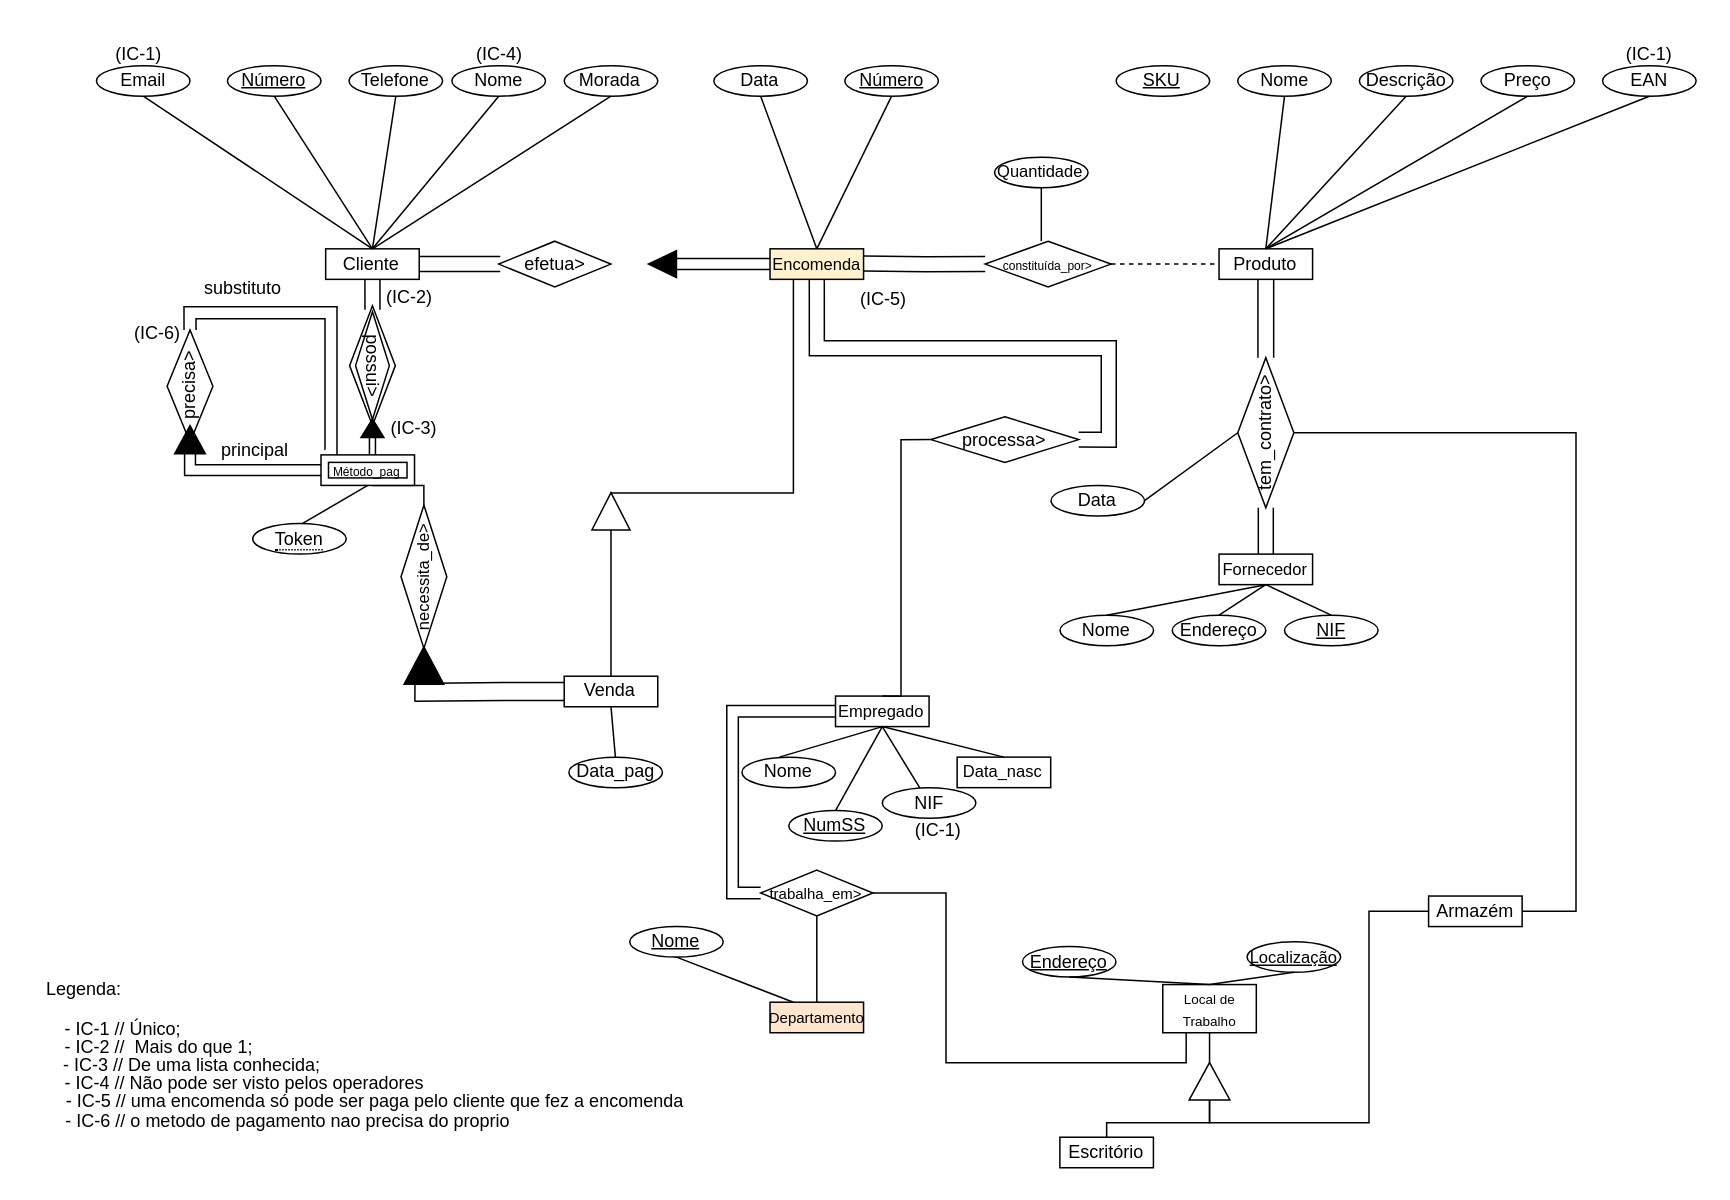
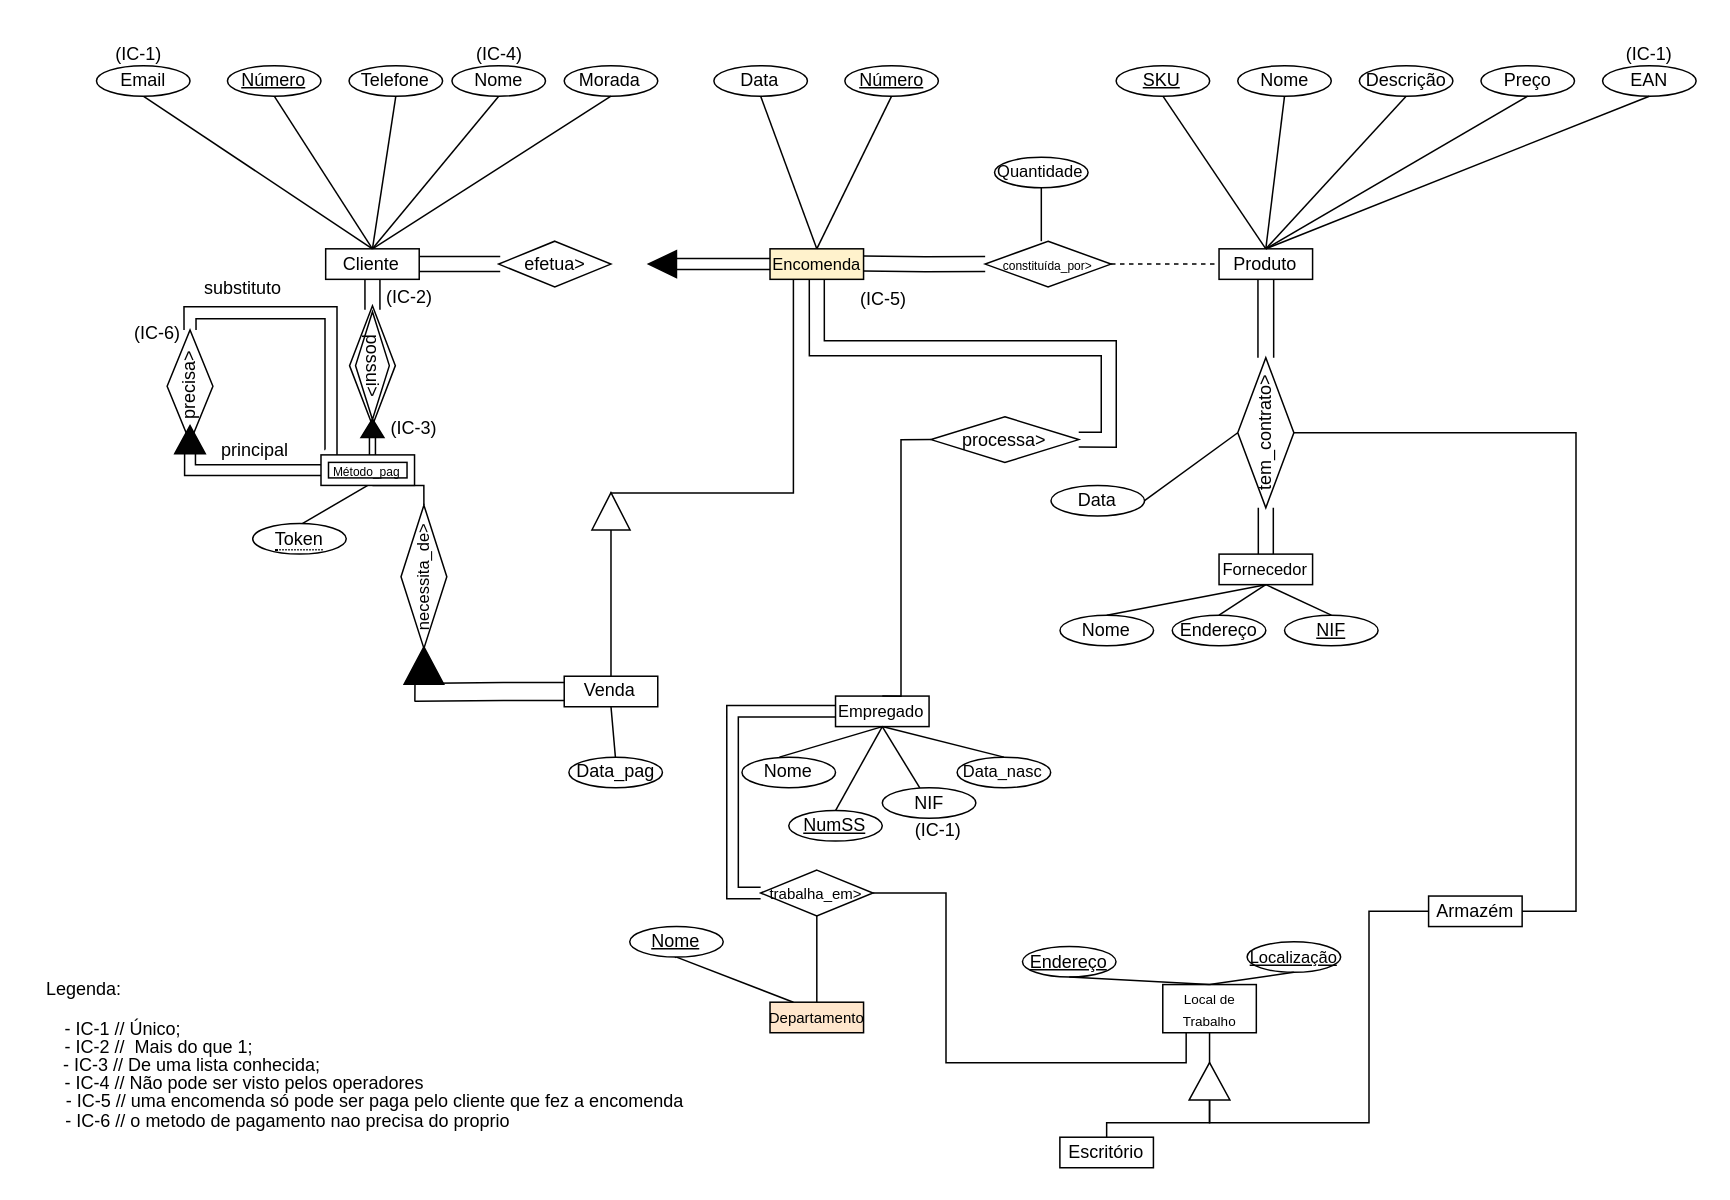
none -> (1212, 170)
(1004, 772) -> (1004, 772)
